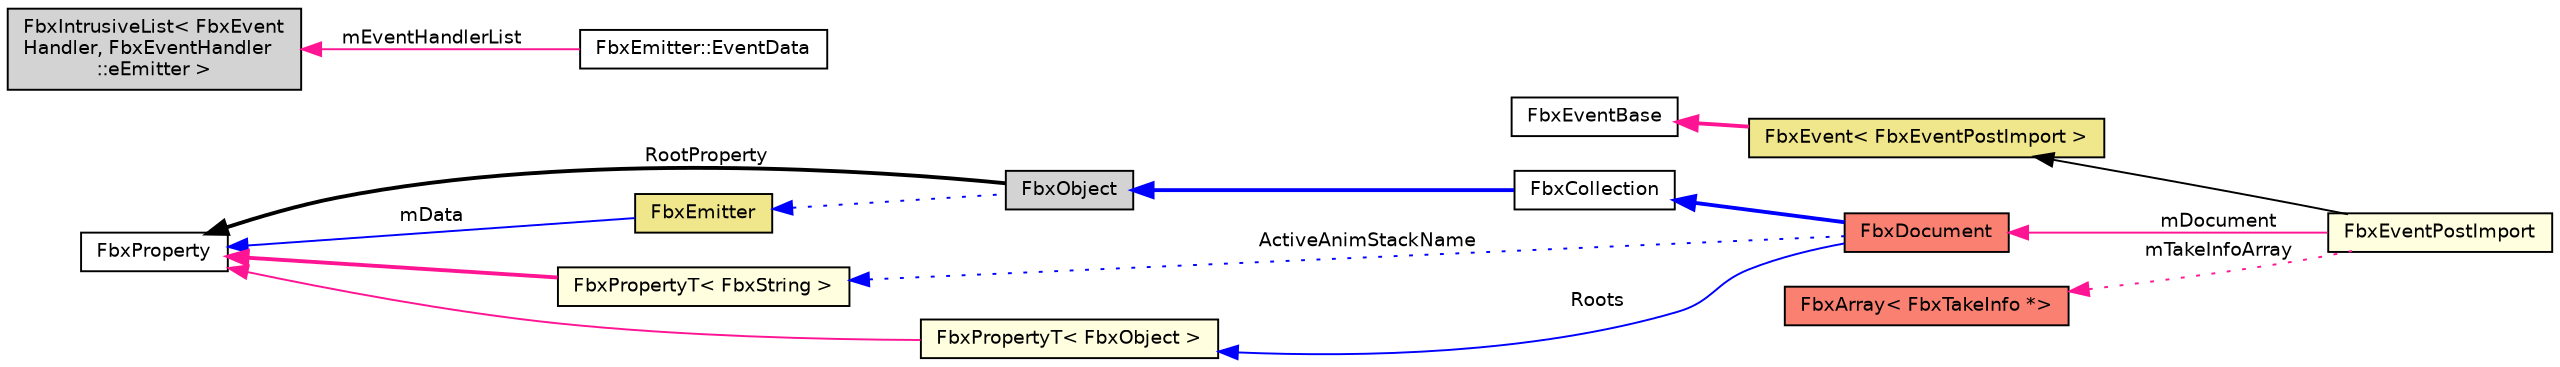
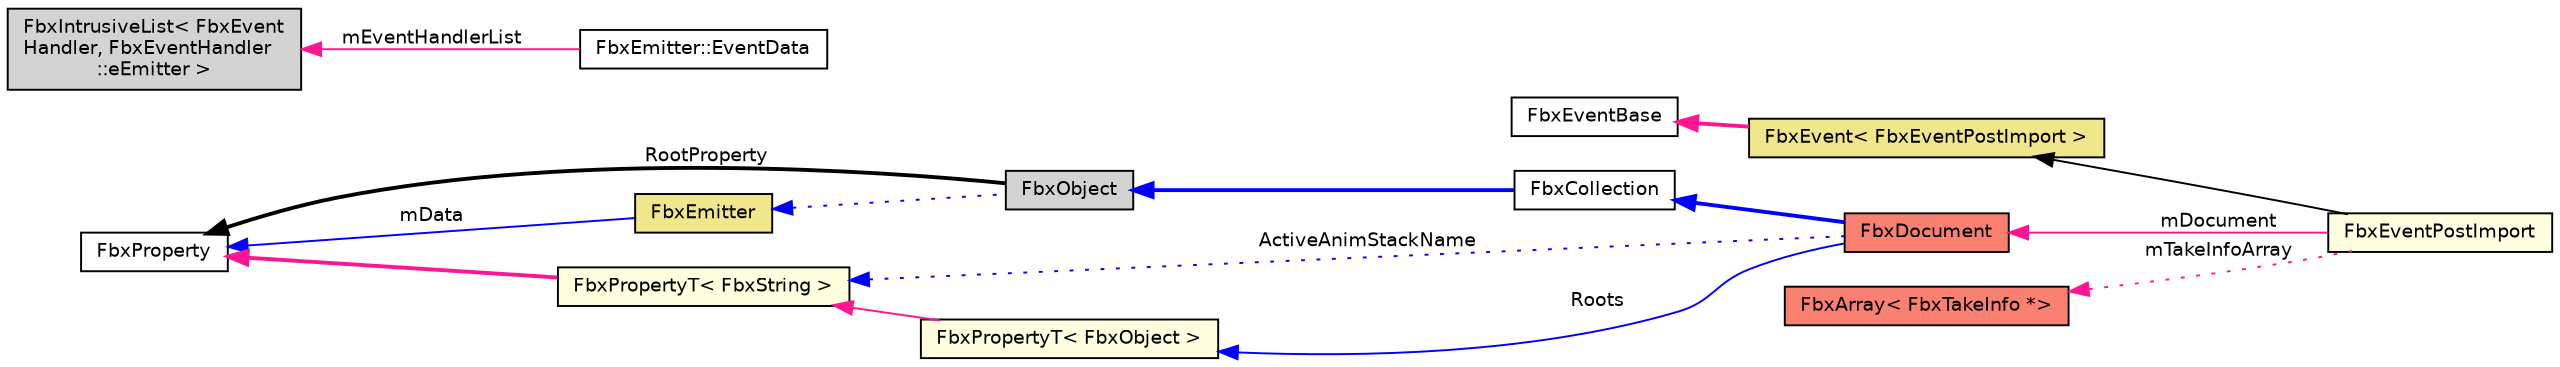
(582, 326) -> (896, 314)
